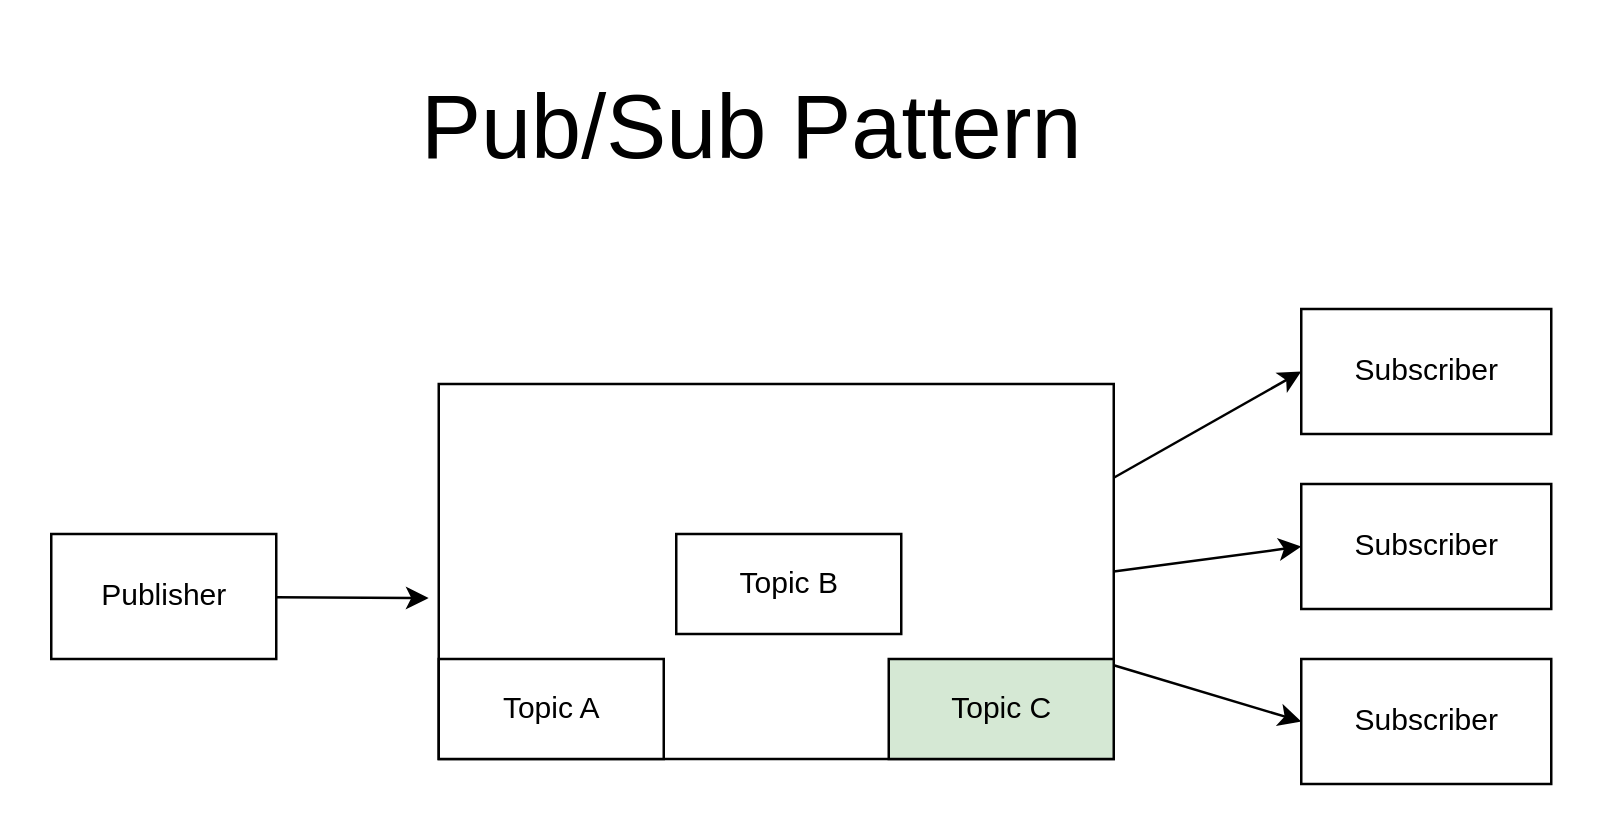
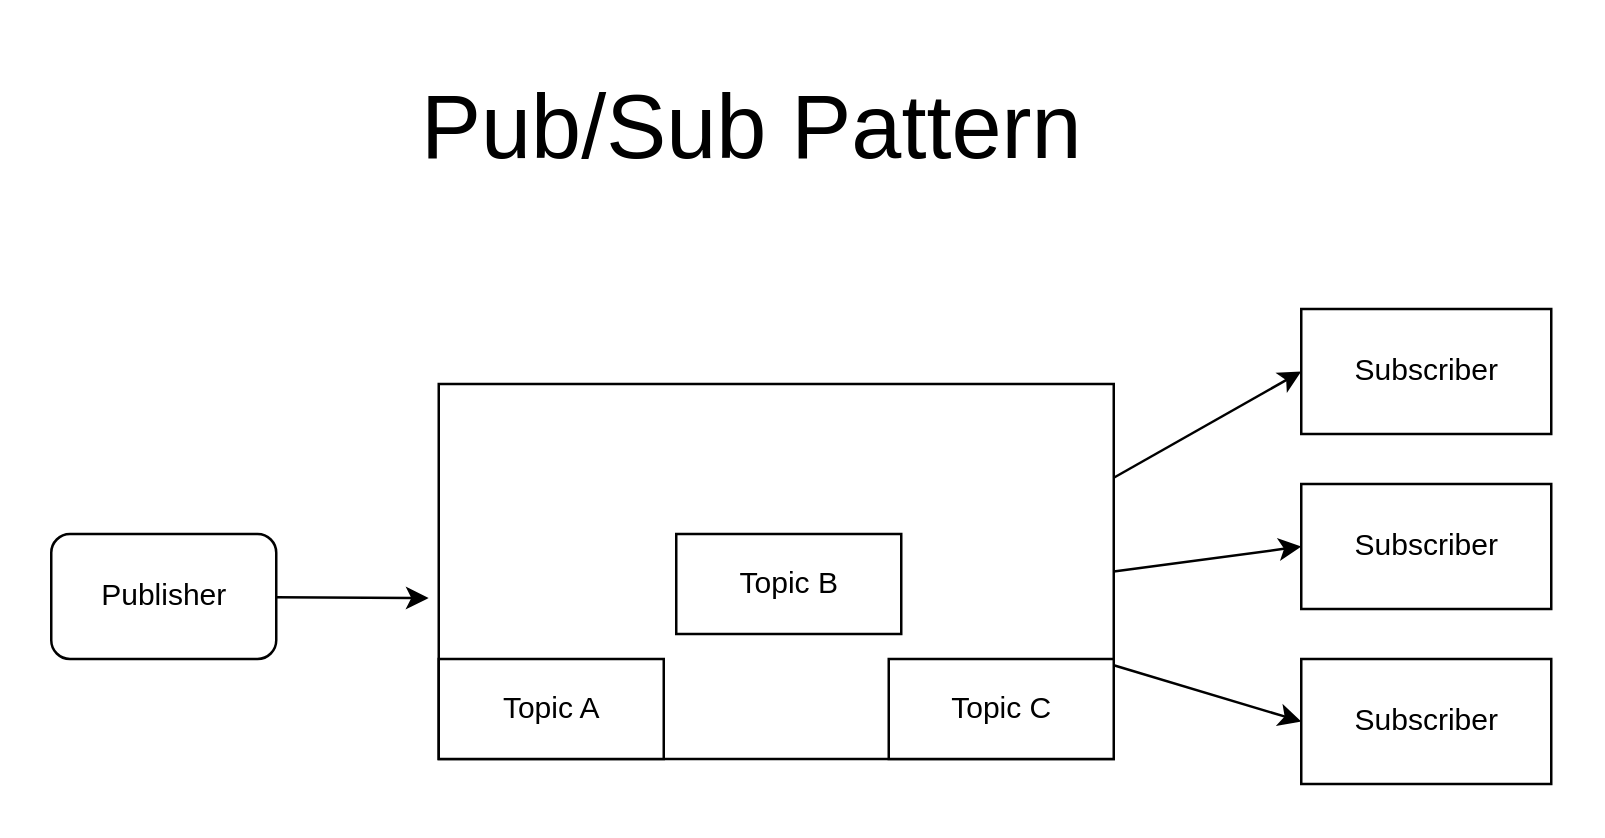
(164, 596) -> (164, 596)
(1001, 709) -> (1001, 709)
